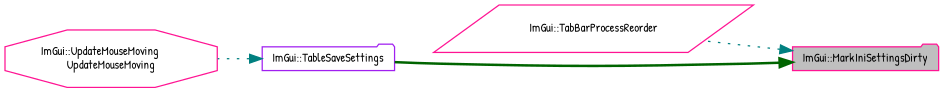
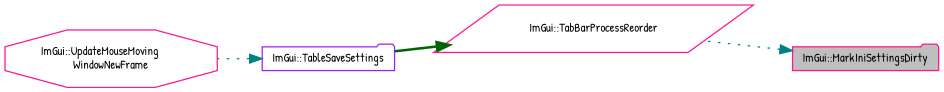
(111, 59) -> (111, 59)
(587, 66) -> (416, 49)
